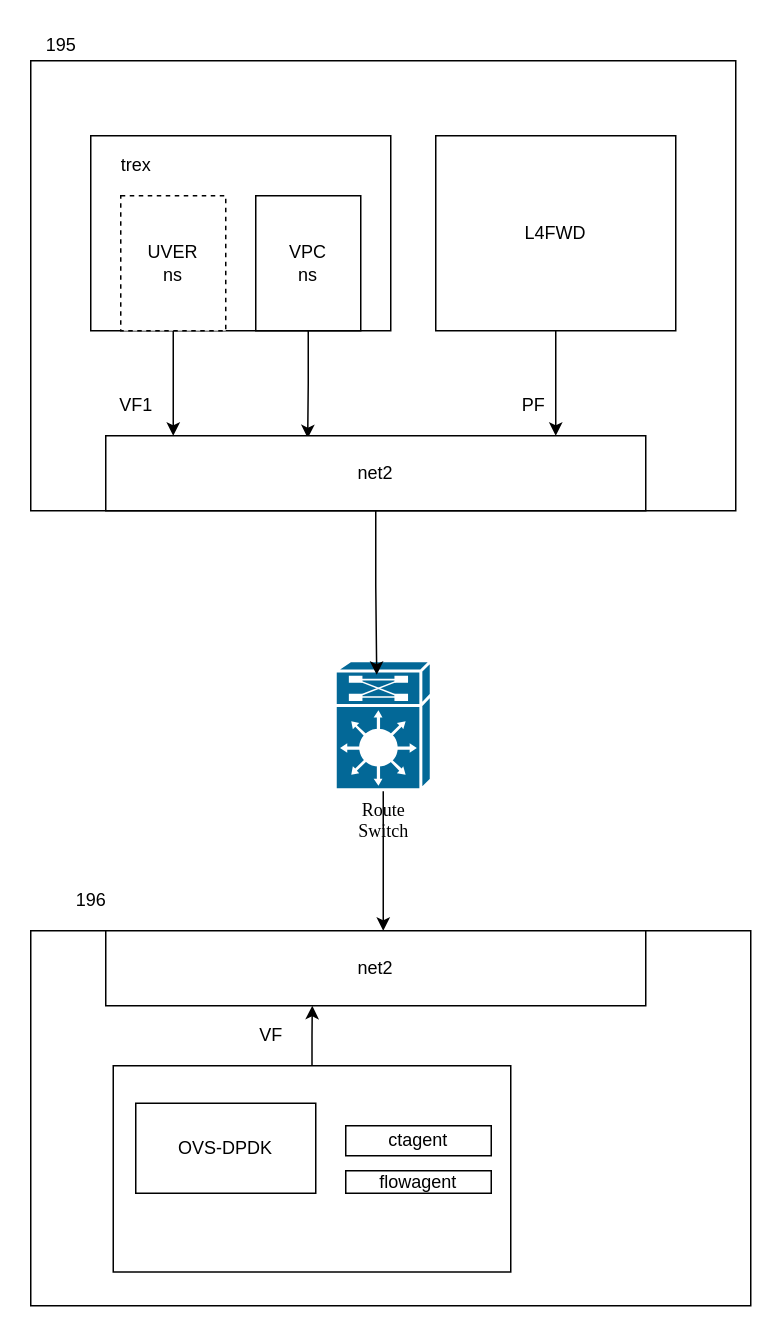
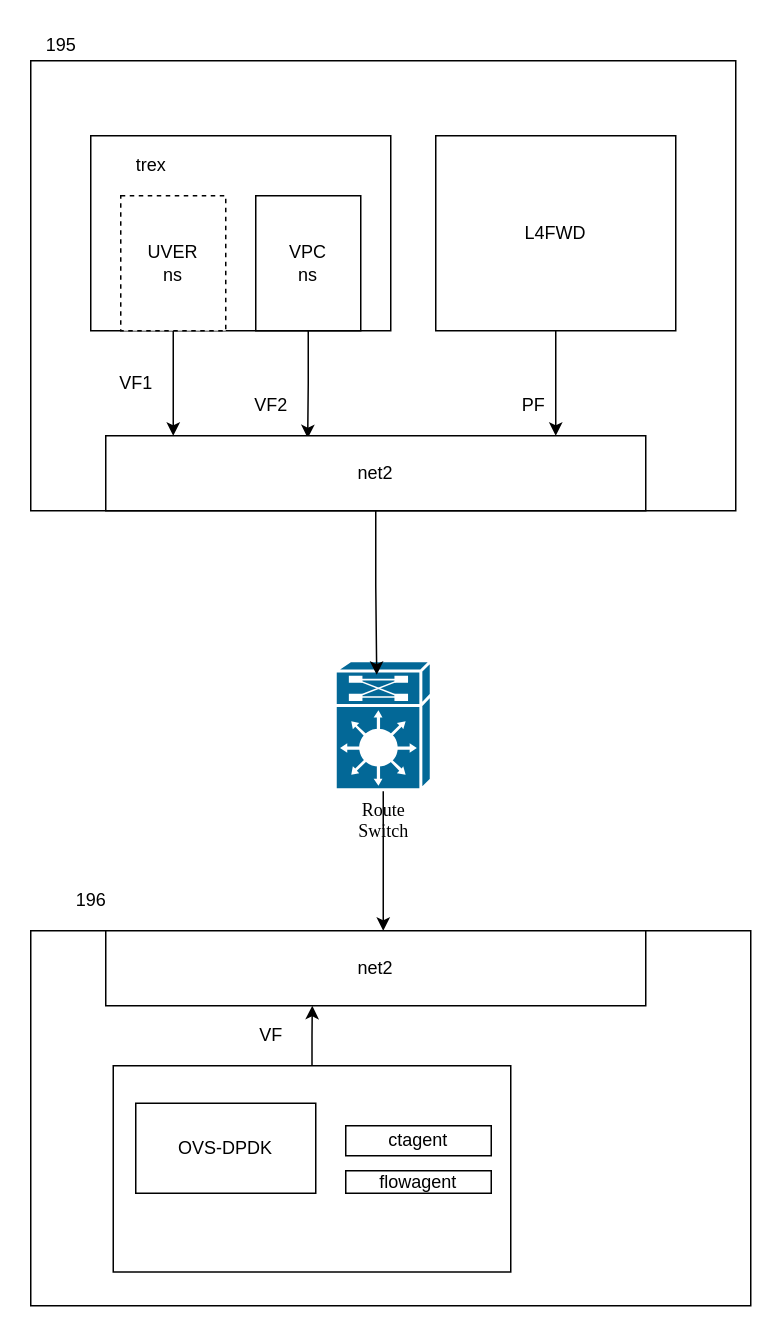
(136, 166) -> (151, 166)
(136, 406) -> (136, 383)
none -> (271, 406)
